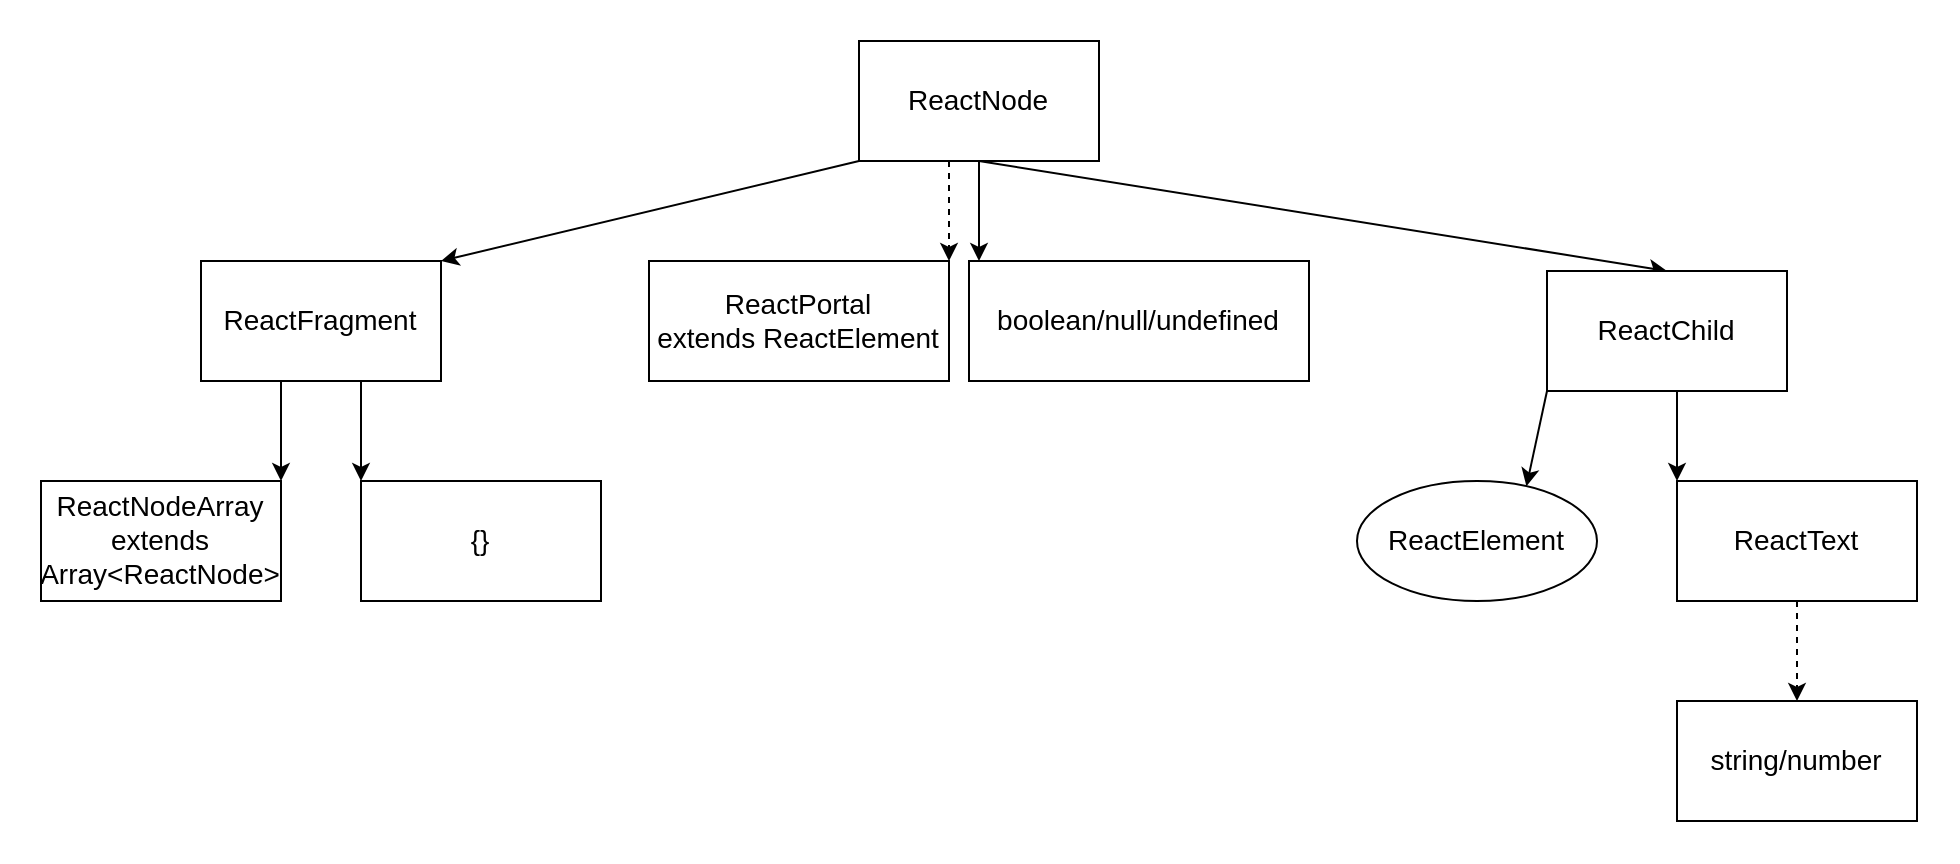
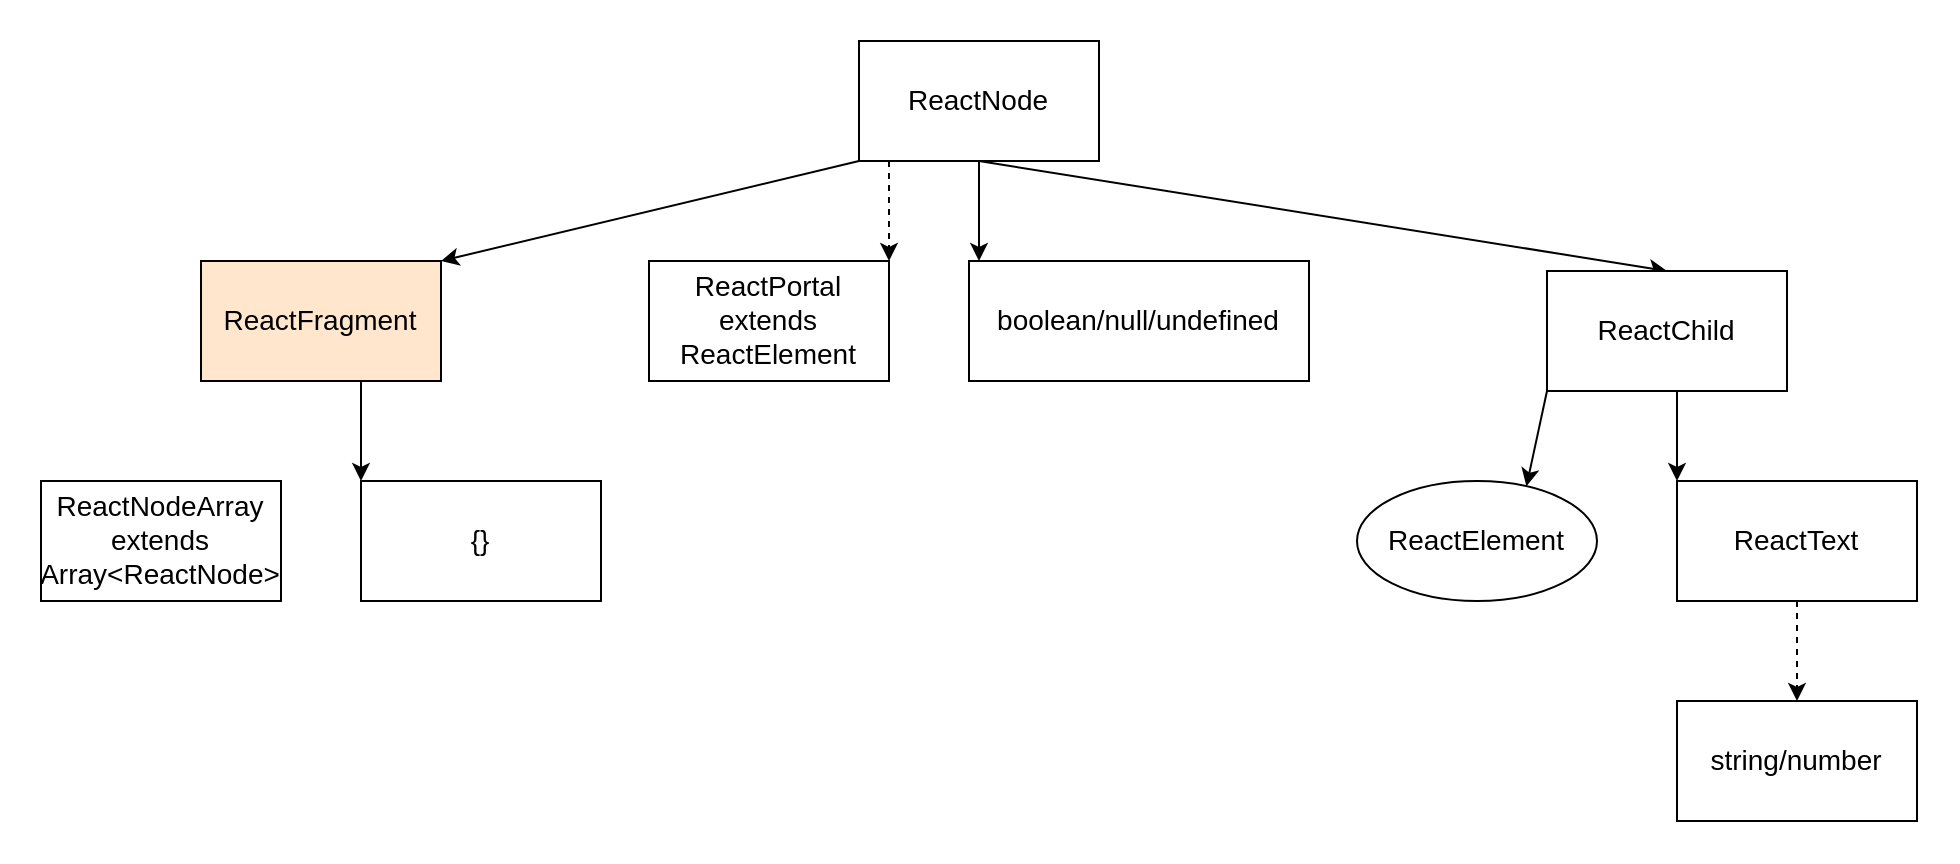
(321, 321) -> (321, 321)
(799, 321) -> (769, 321)
(281, 424) -> none
